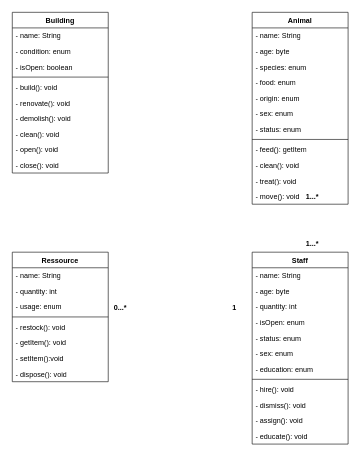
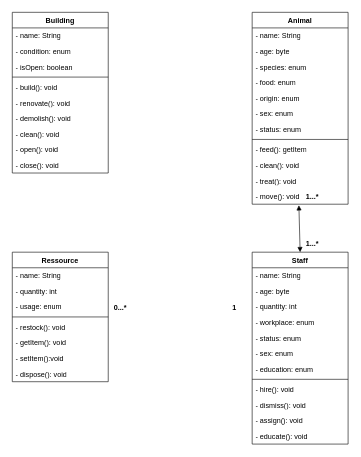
none -> (300, 228)
(280, 323) -> (286, 323)
